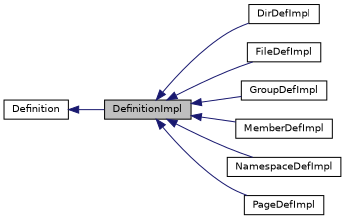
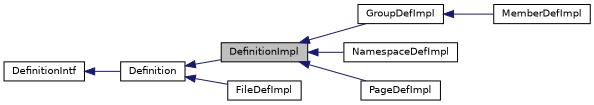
(284, 14) -> none
none -> (44, 71)
(214, 77) -> (211, 81)
(219, 120) -> (474, 14)
